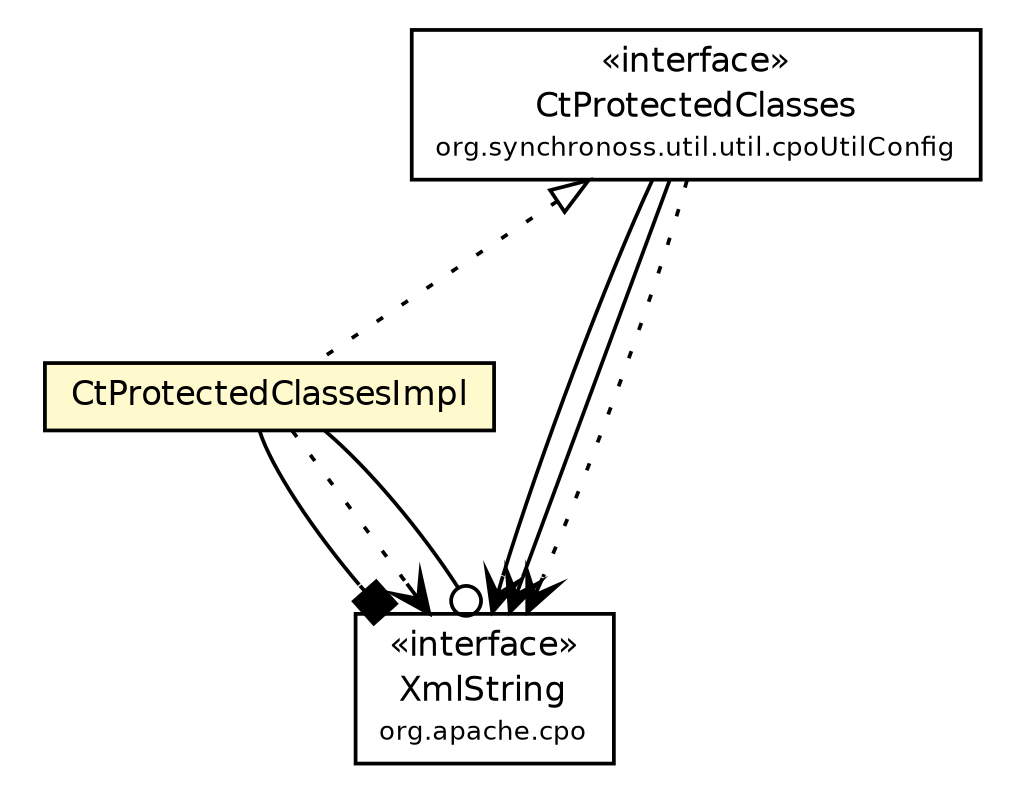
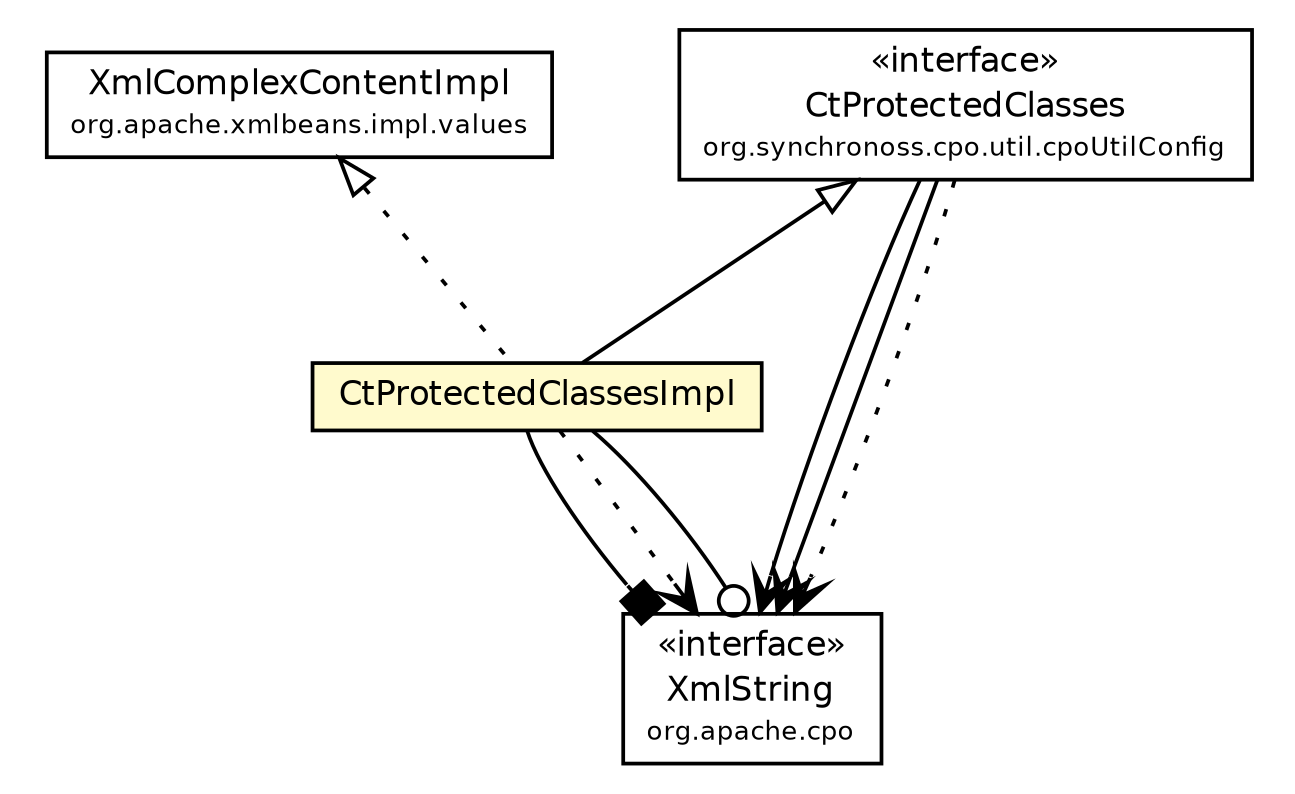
none -> (298, 105)
(696, 148) -> (966, 148)
(436, 282) -> (704, 282)
